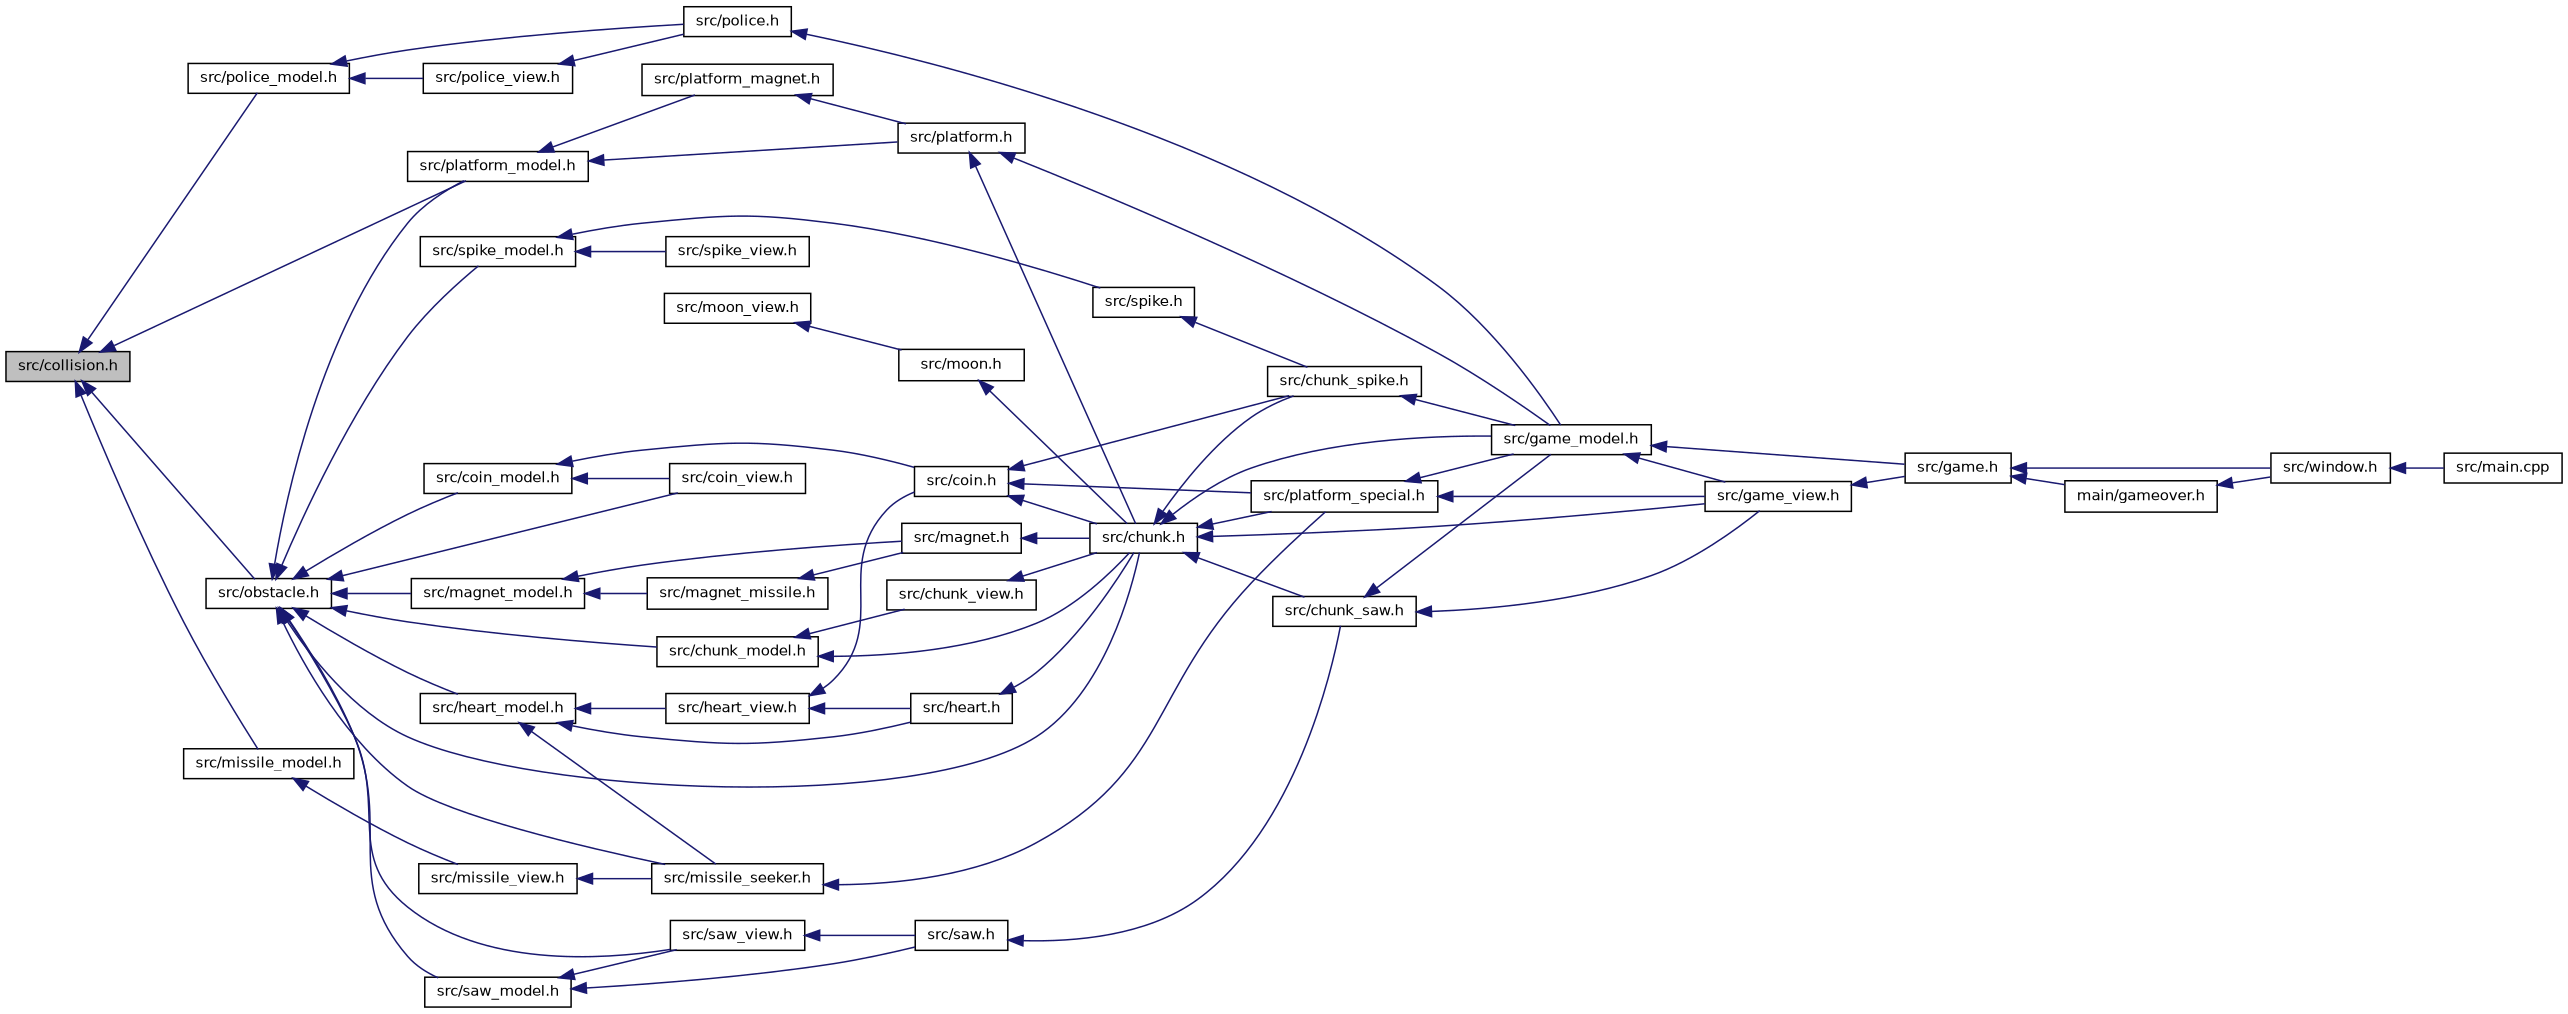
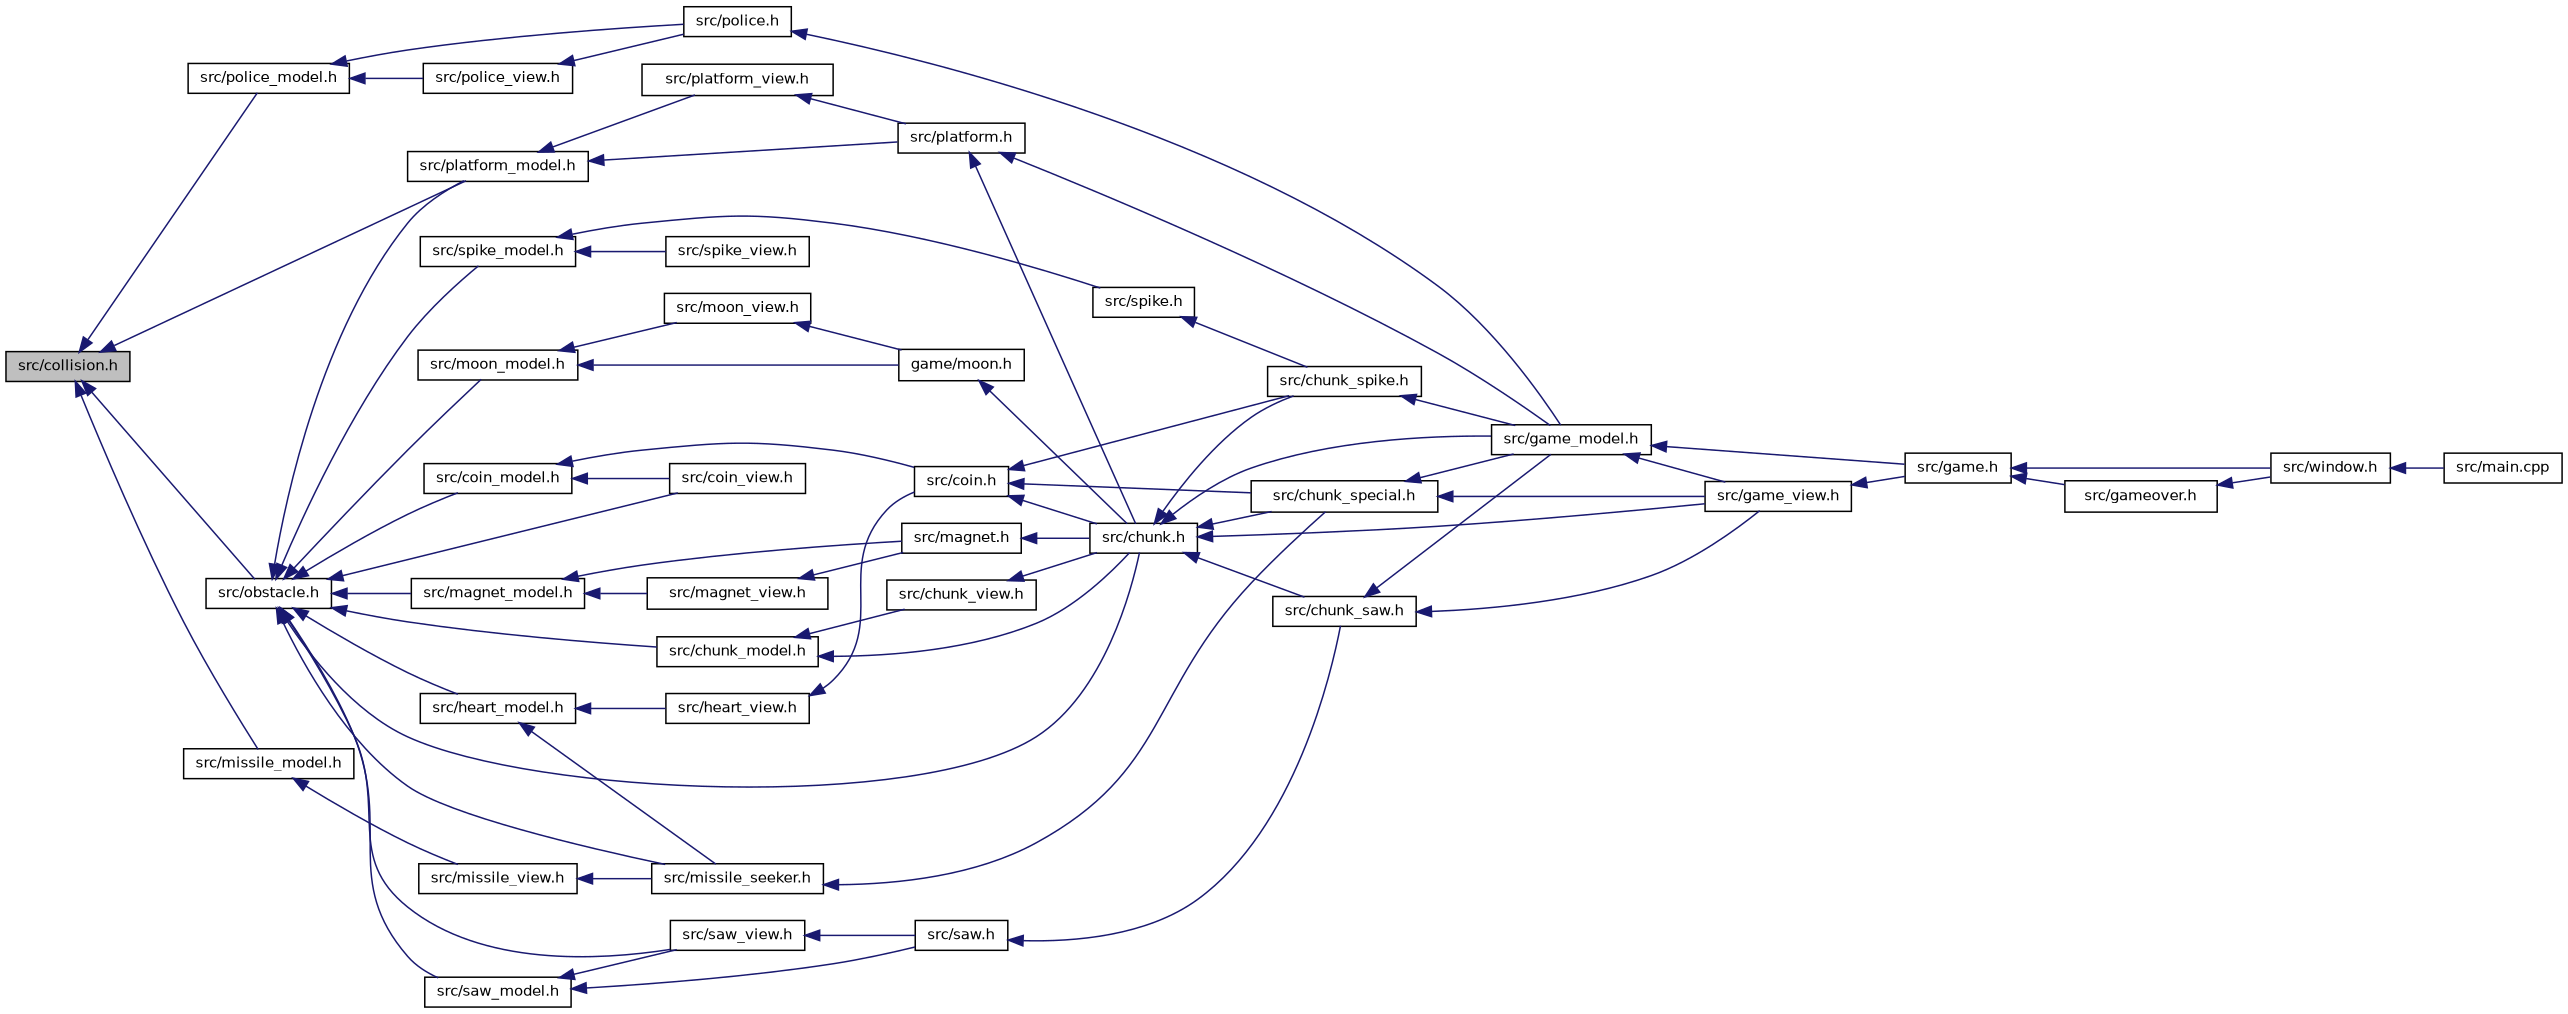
(738, 80) -> (738, 80)
none -> (498, 365)
(962, 365) -> (962, 365)
(1344, 496) -> (1344, 496)
(2141, 496) -> (2141, 496)
(738, 593) -> (738, 593)
(962, 708) -> none
